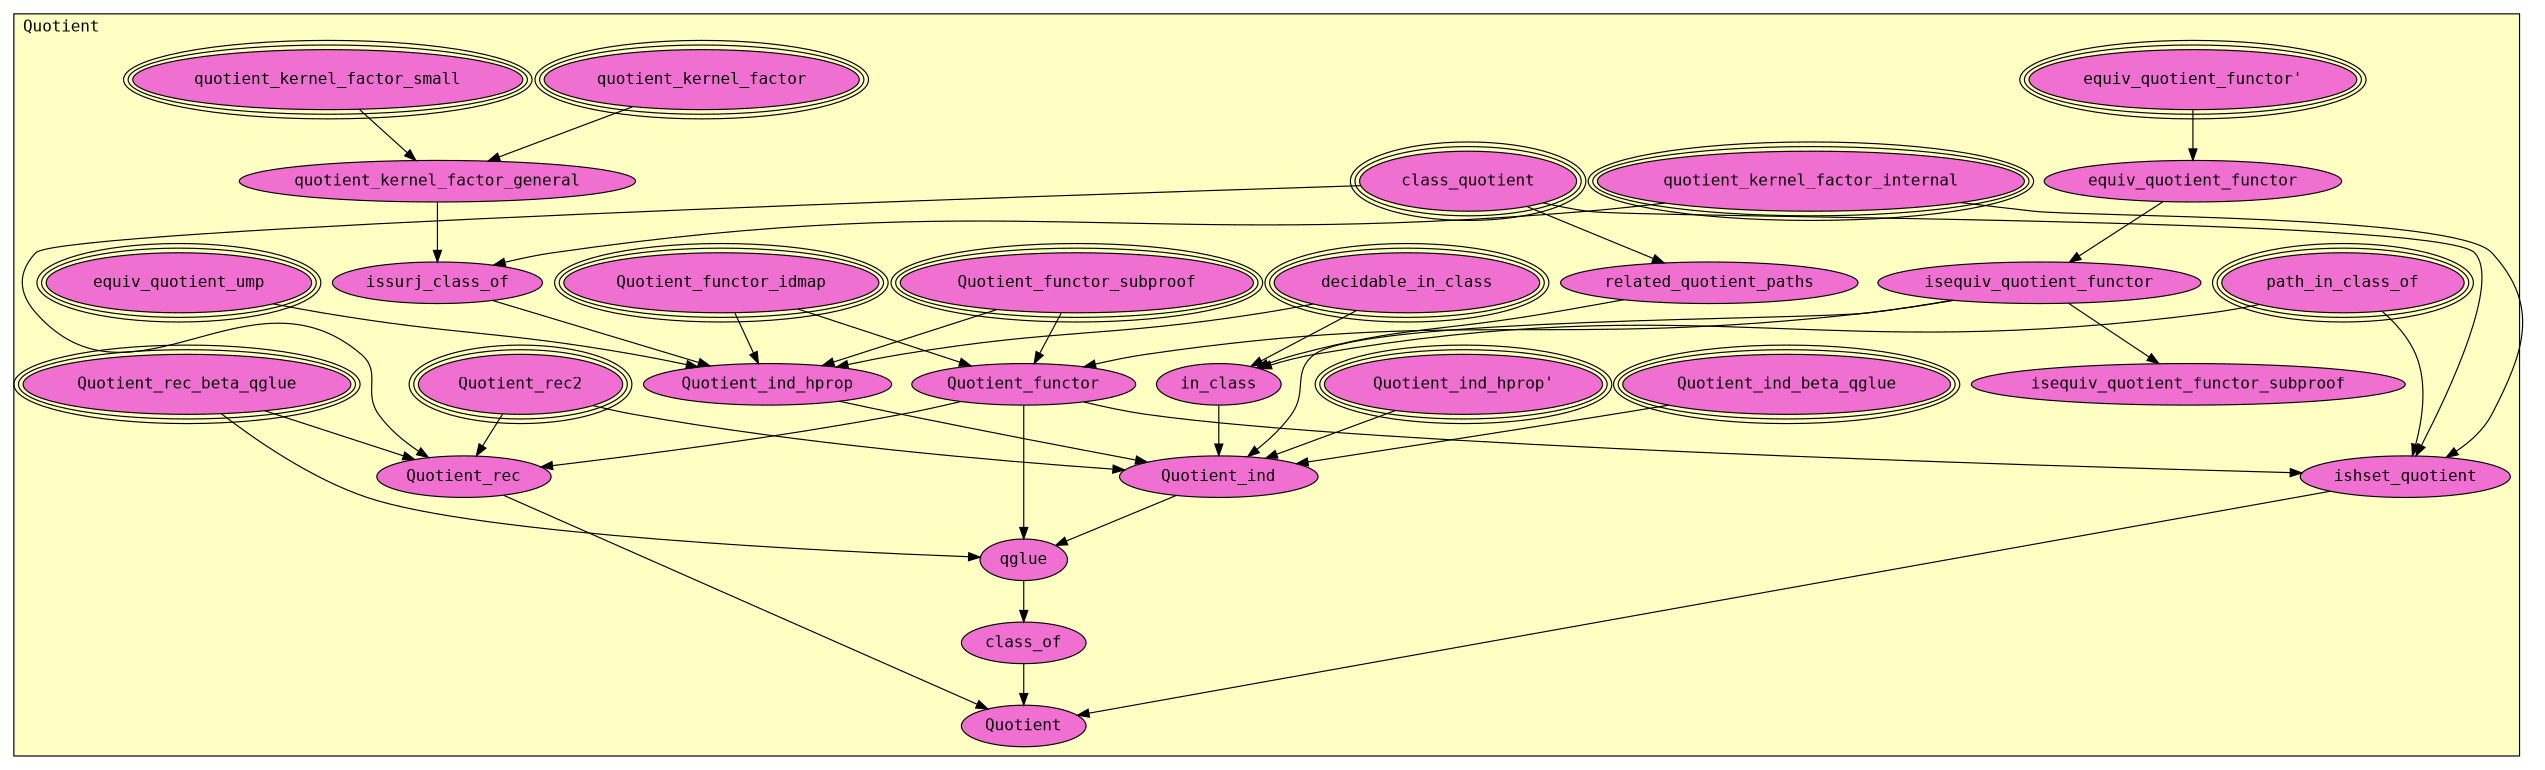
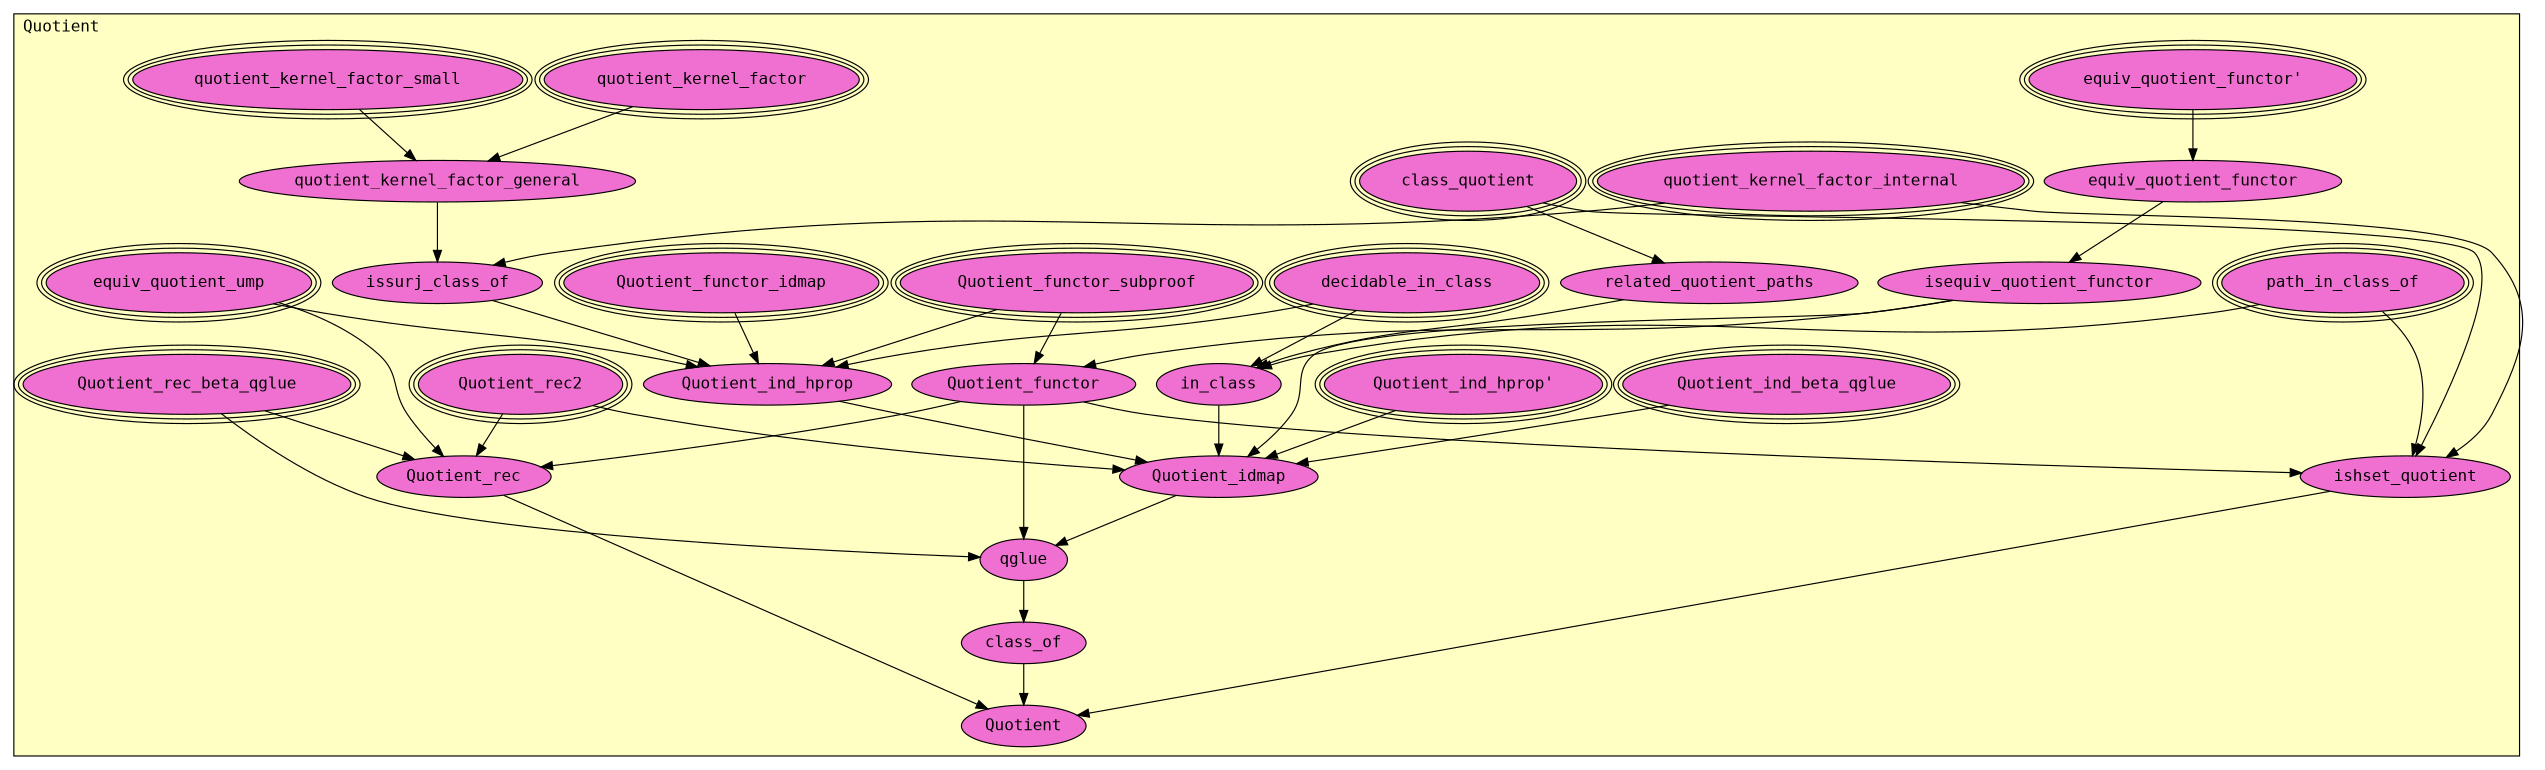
(478, 219) -> (378, 354)
(879, 336) -> none
(2188, 384) -> none
(1219, 477) -> (1219, 477)
